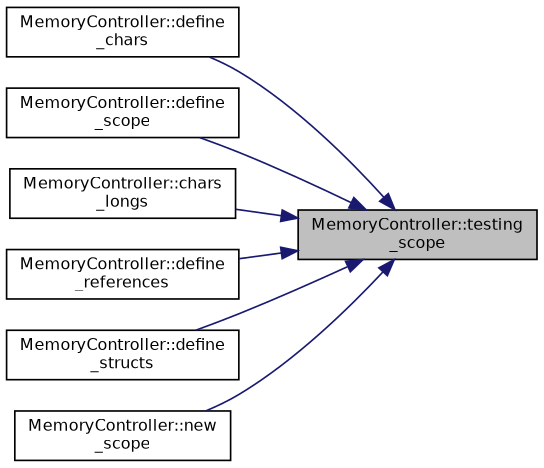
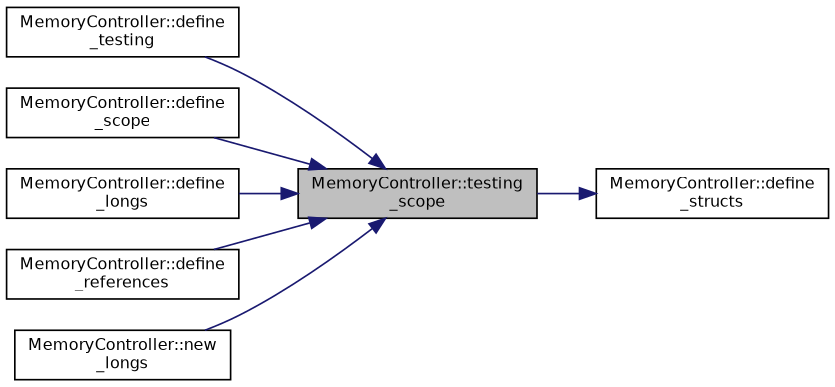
(123, 32) -> (123, 32)
(123, 194) -> (123, 194)
(272, 300) -> (558, 194)
(123, 436) -> (123, 355)
